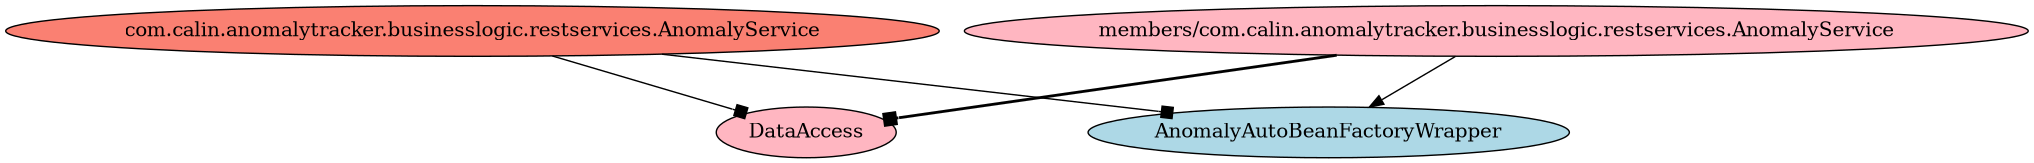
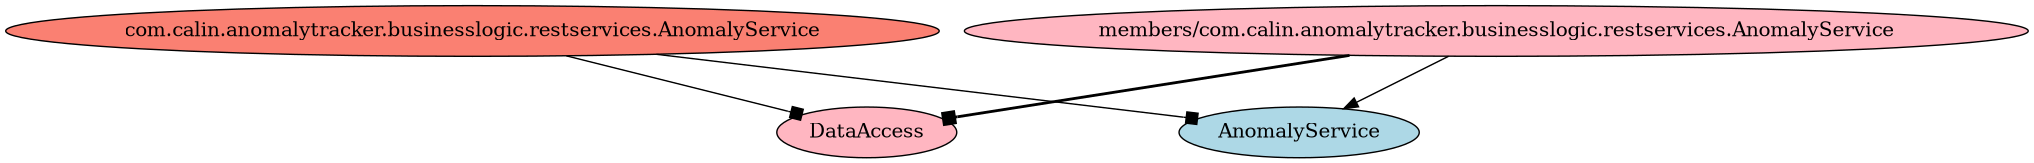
(1329, 132) -> (1299, 132)
